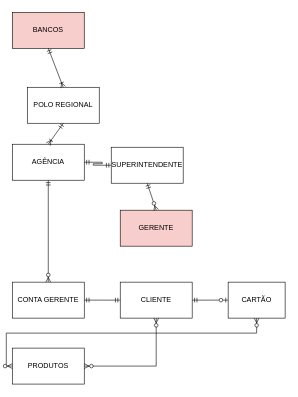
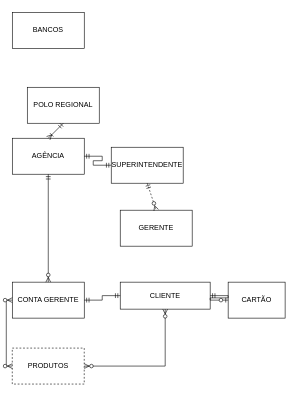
(48, 30) -> (48, 30)
(56, 67) -> none
(48, 162) -> (48, 156)
(152, 197) -> (152, 197)
(156, 228) -> (156, 228)
(156, 300) -> (165, 296)
(257, 327) -> (6, 315)
(48, 366) -> (48, 366)
